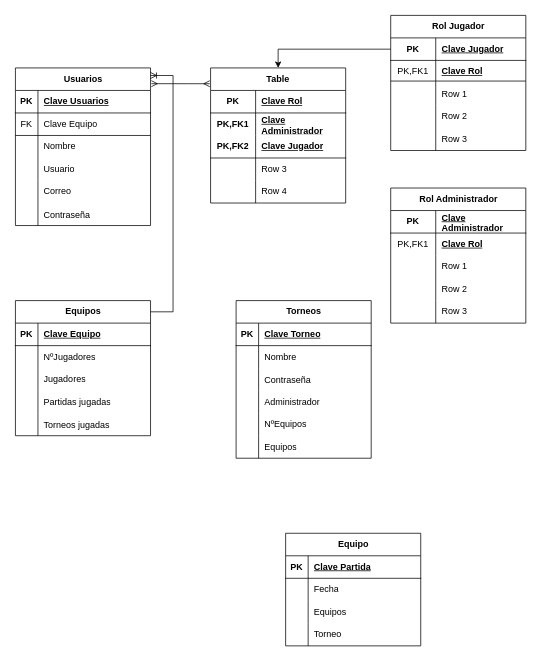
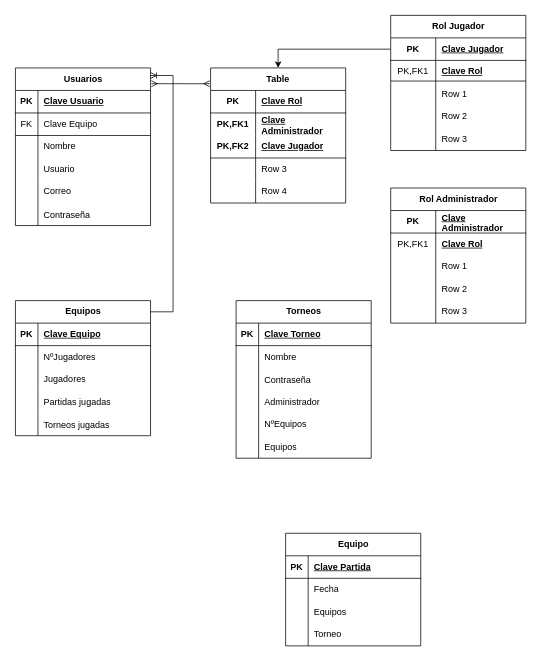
(76, 102) -> (73, 102)
